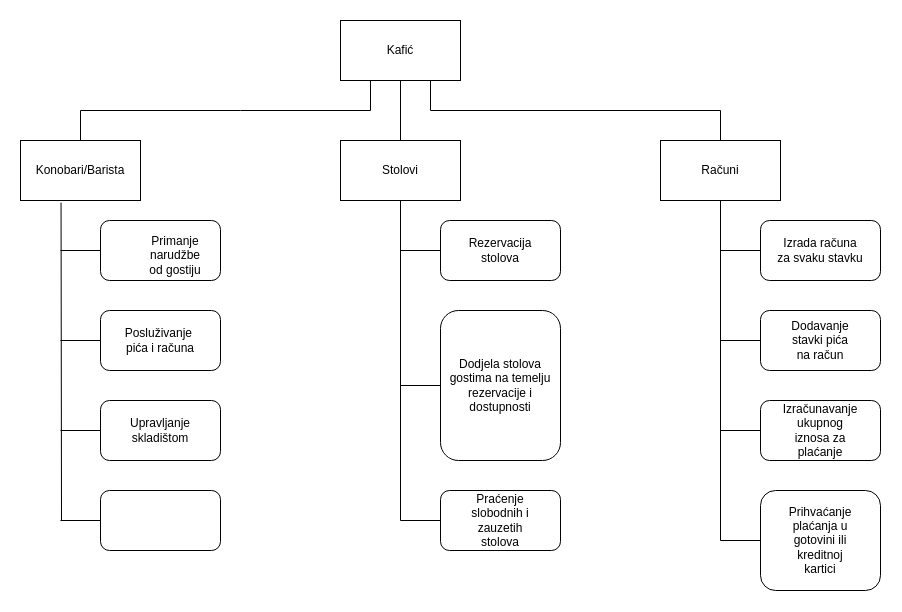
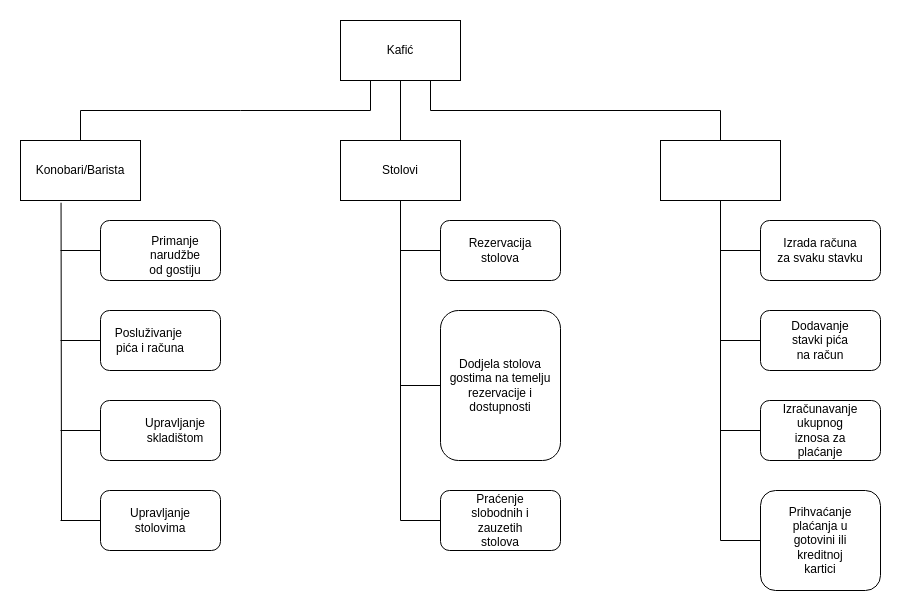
(721, 171) -> none
(161, 341) -> (151, 341)
(161, 431) -> (176, 431)
none -> (161, 521)
